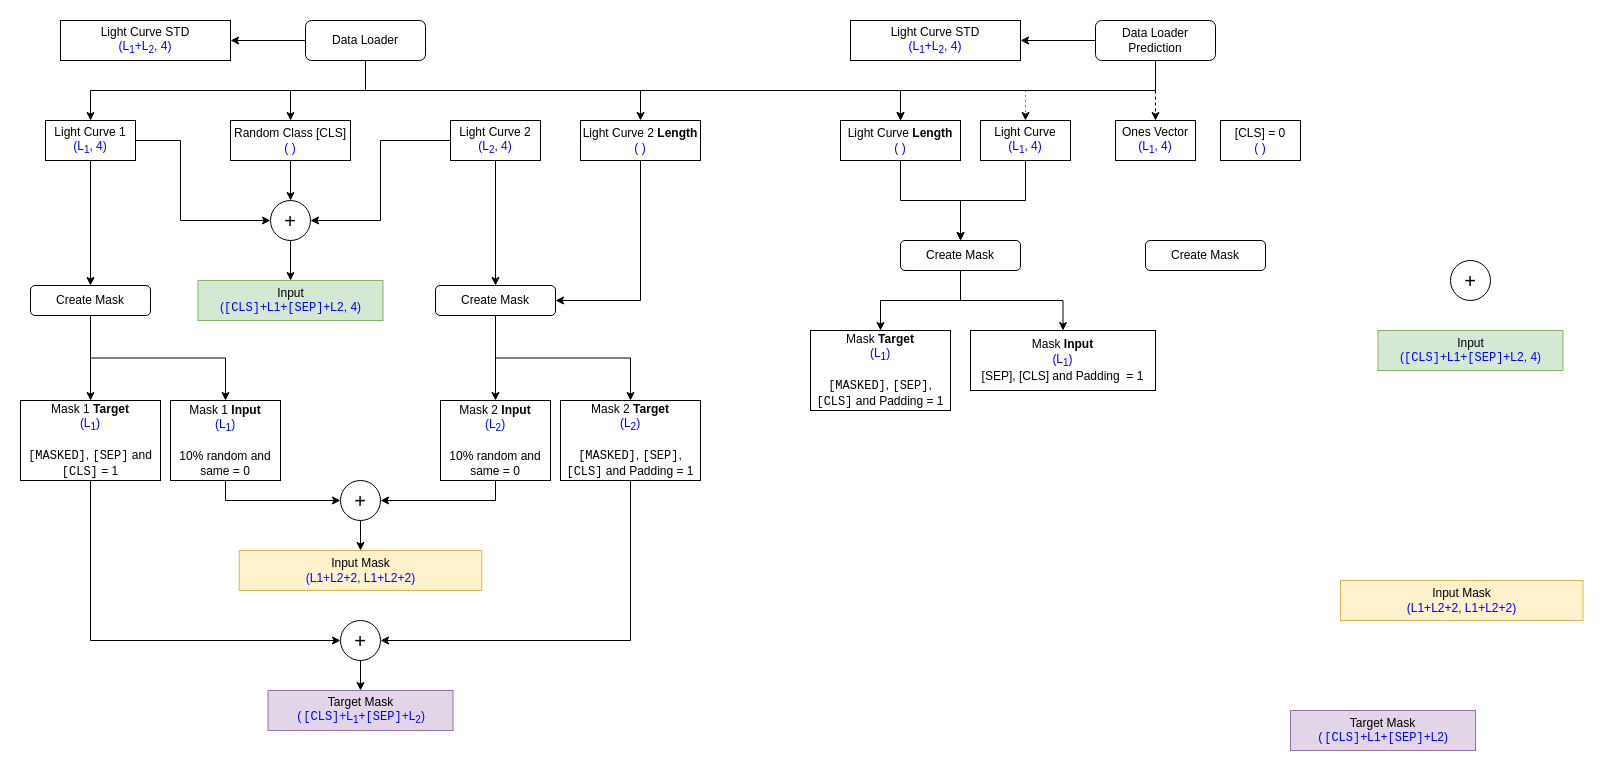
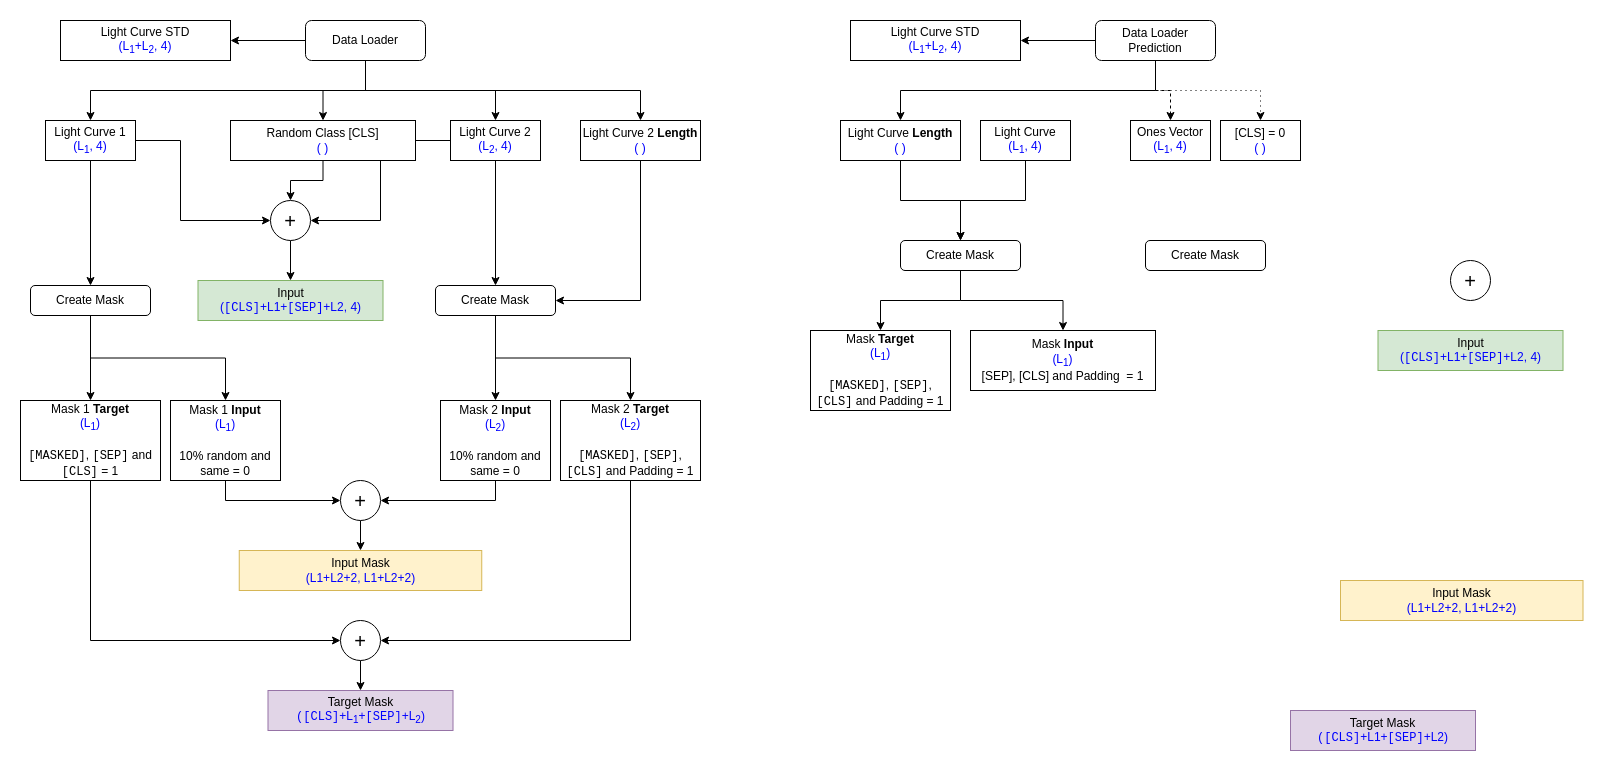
(770, 91) -> (496, 103)
(1026, 108) -> (1261, 108)
(291, 141) -> (323, 141)
(1156, 141) -> (1171, 141)
